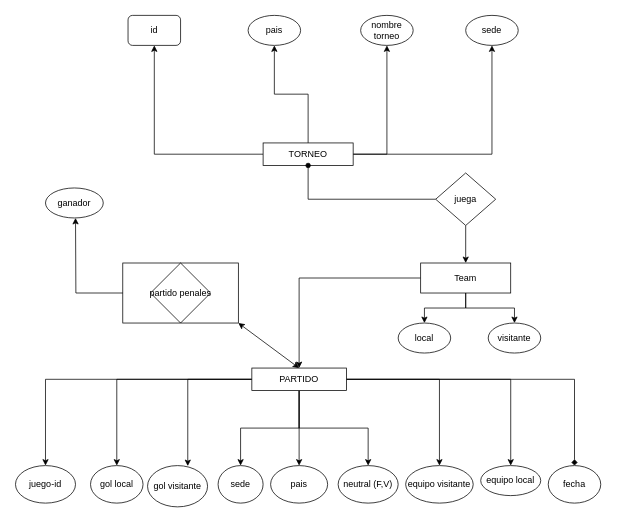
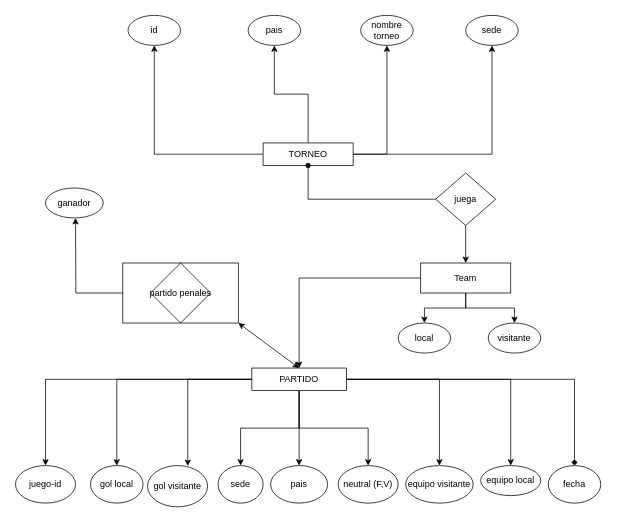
(154, 30) -> (154, 30)
